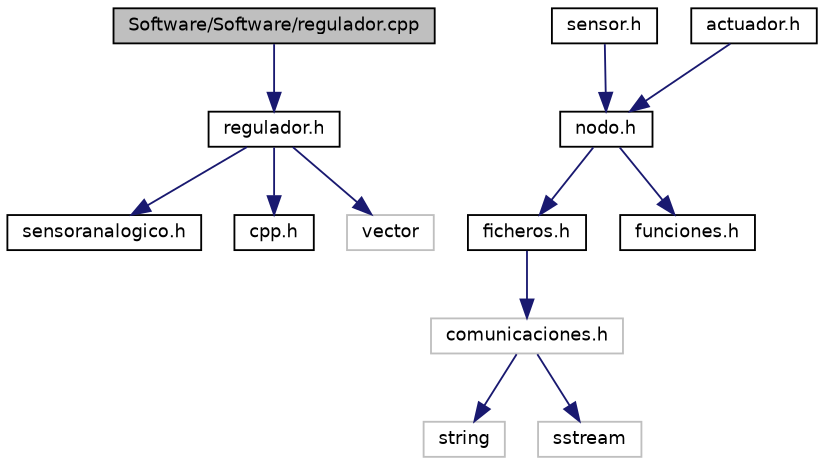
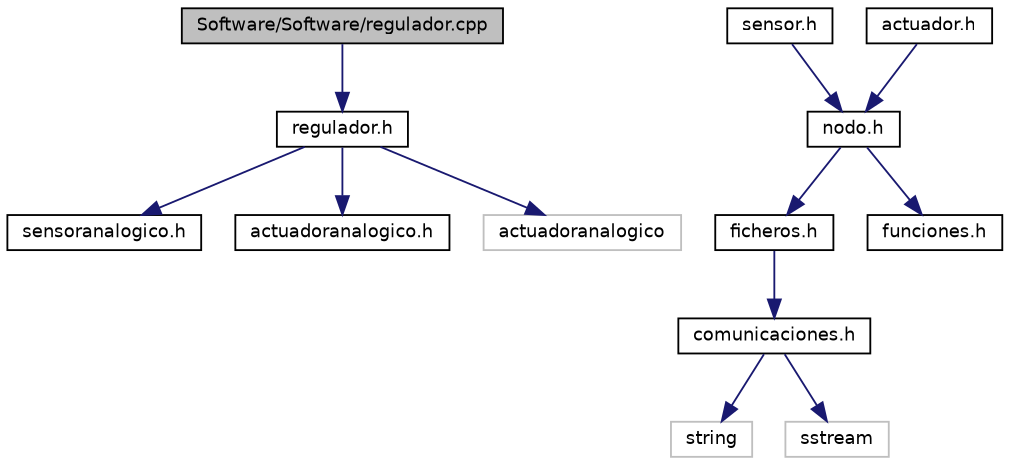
(274, 233) -> (342, 233)
(390, 233) -> (582, 233)
(527, 336) -> (774, 336)
